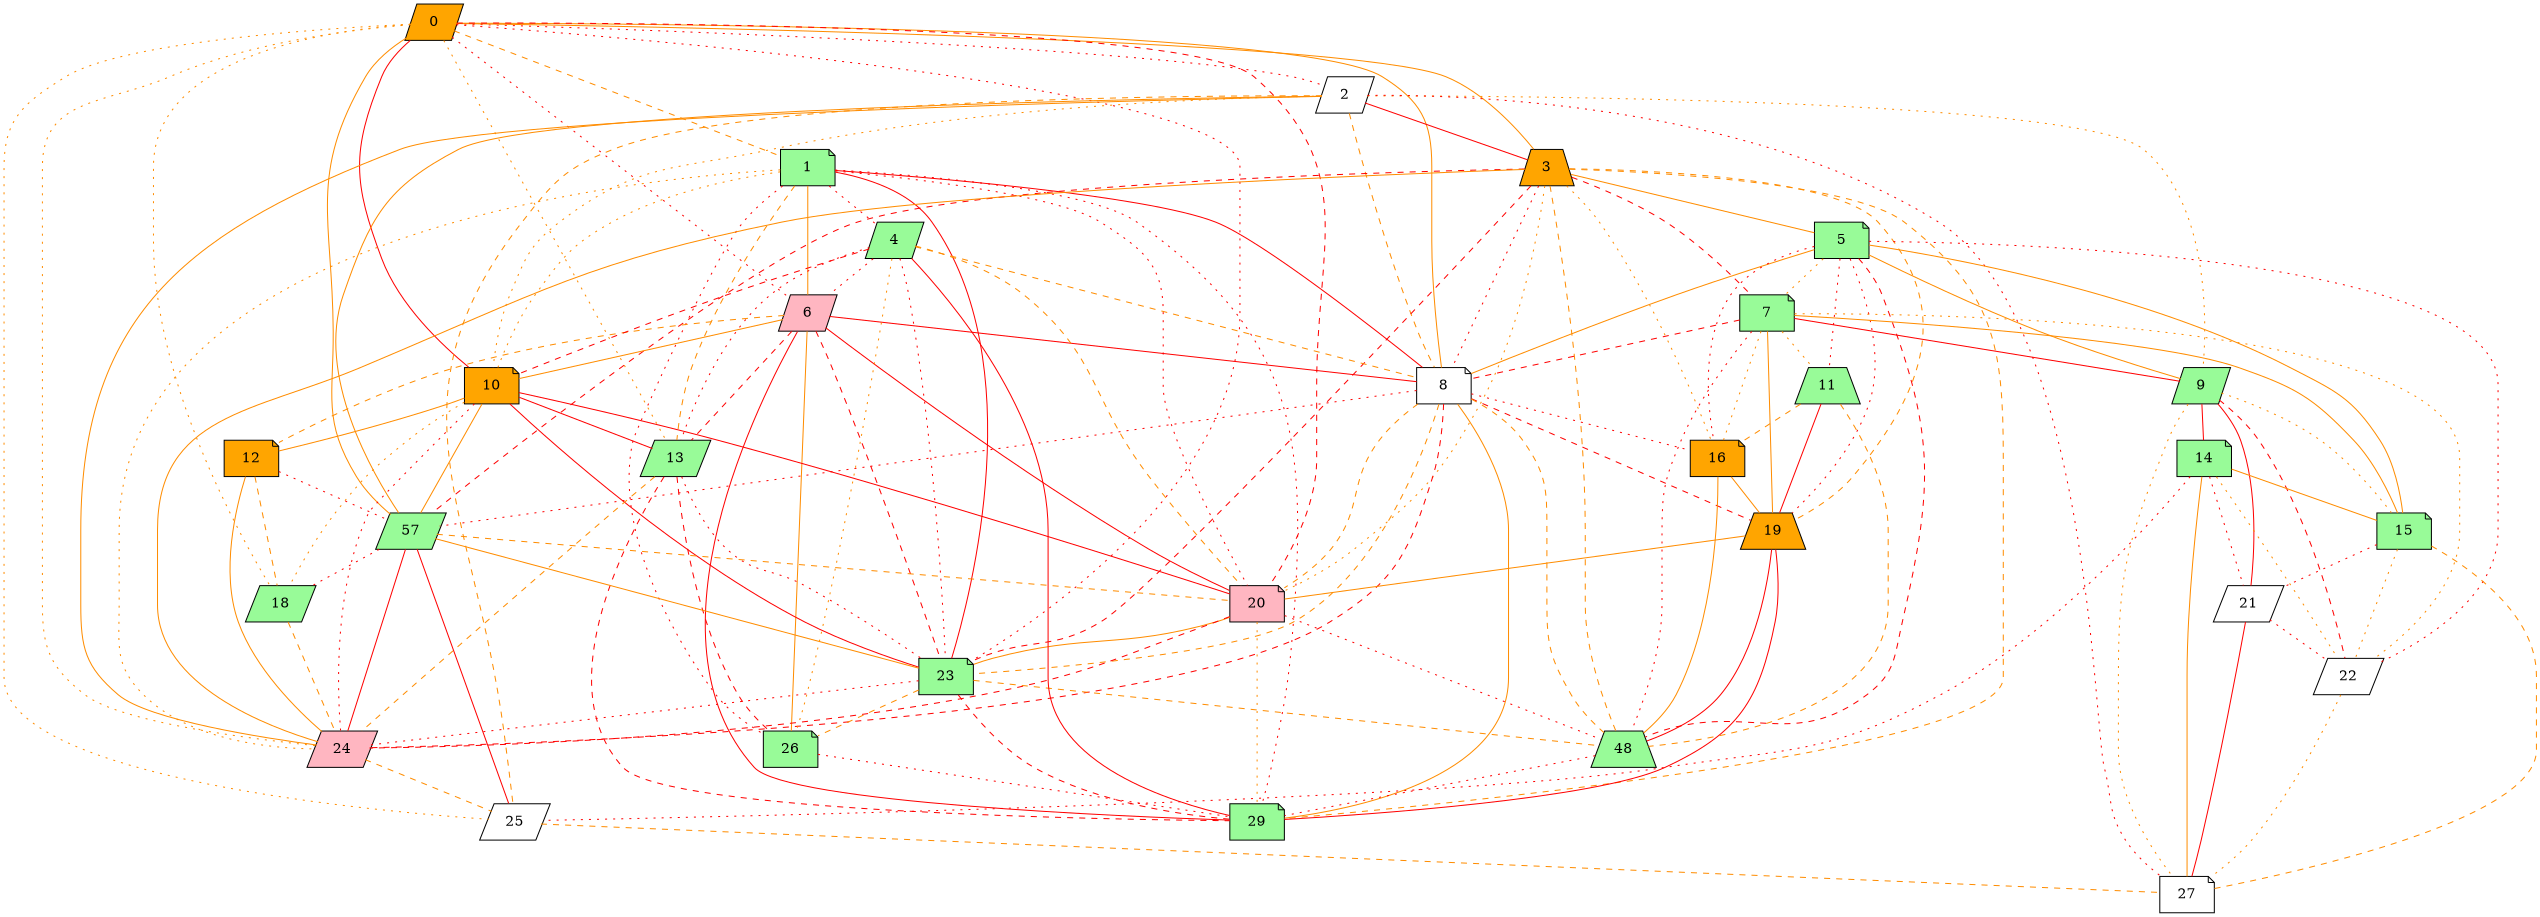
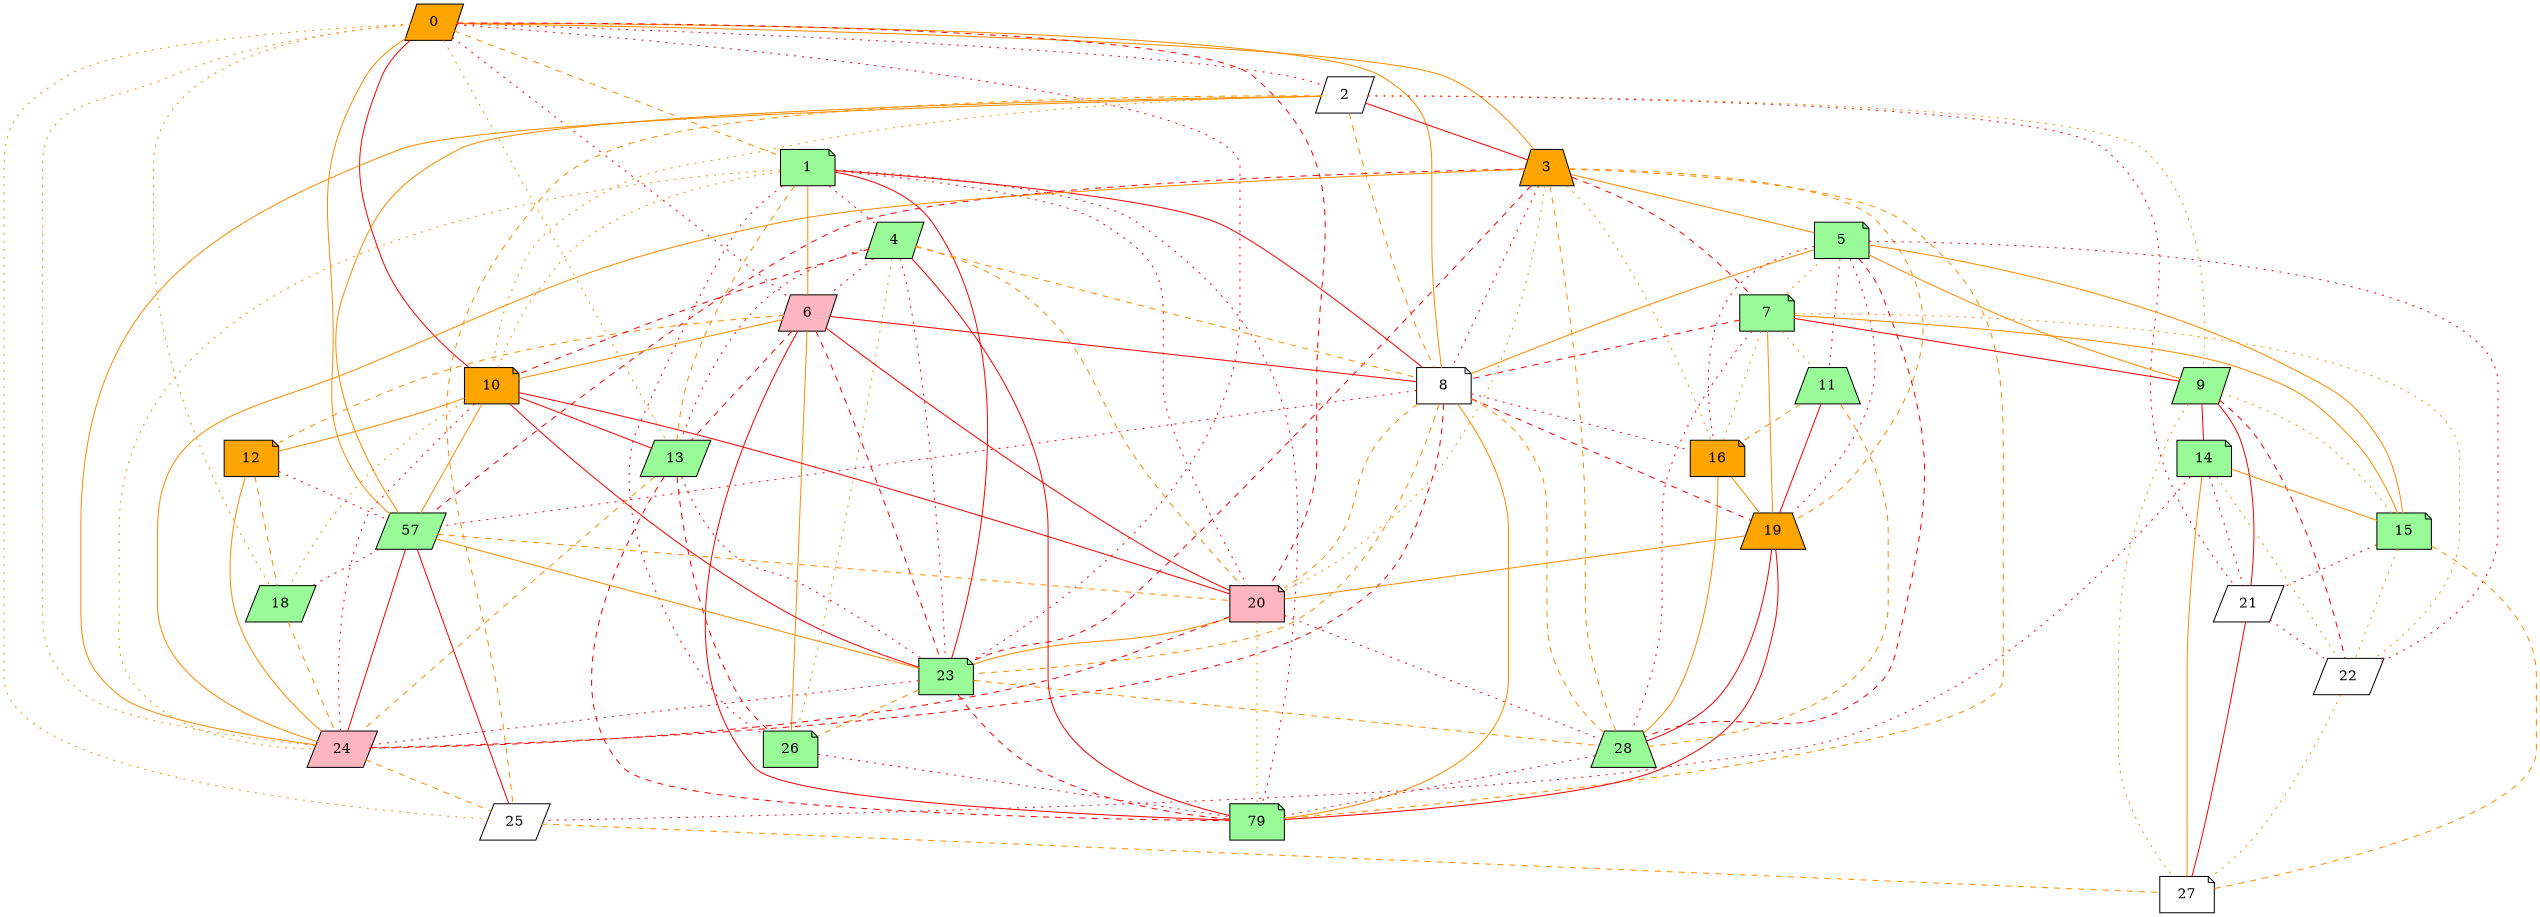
(1999, 291) -> (2065, 134)
(1624, 749) -> (1624, 749)
(1257, 822) -> (1257, 822)
